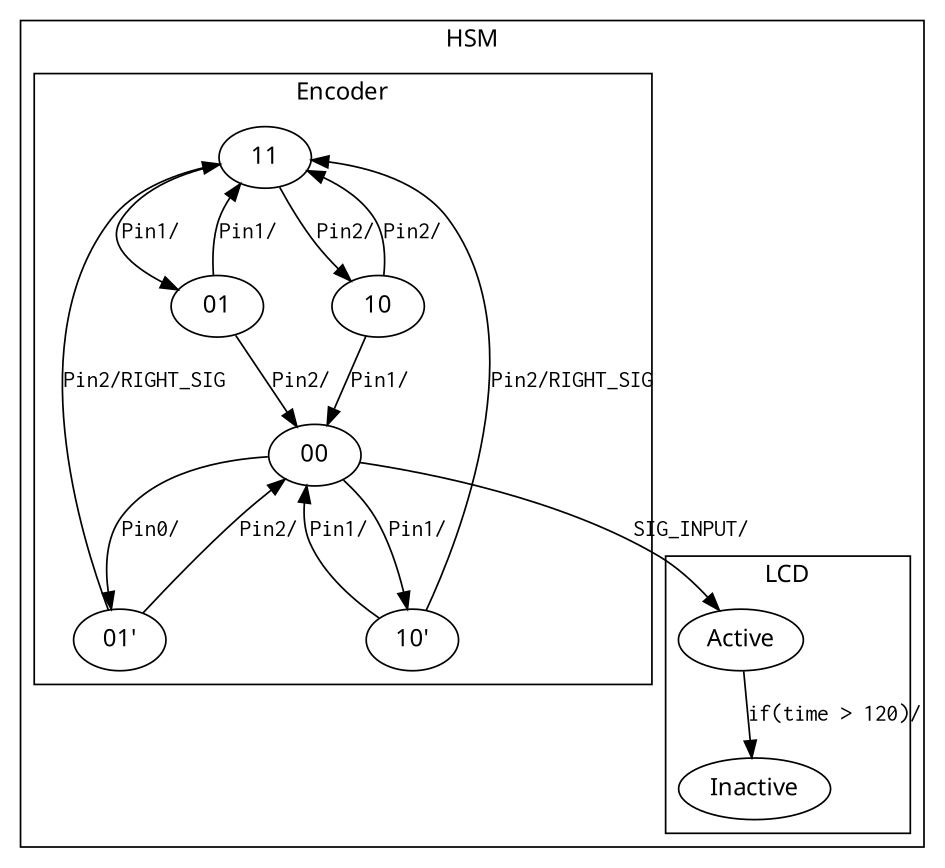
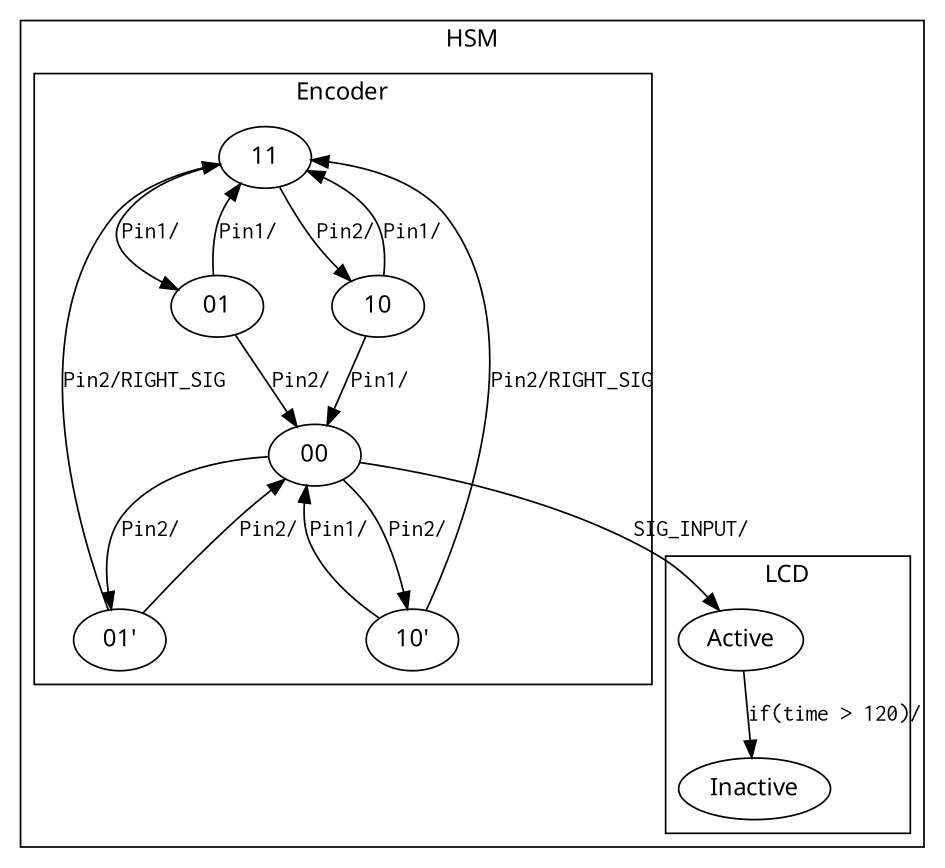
(412, 232) -> (412, 232)
(151, 530) -> (151, 530)
(418, 530) -> (418, 530)
